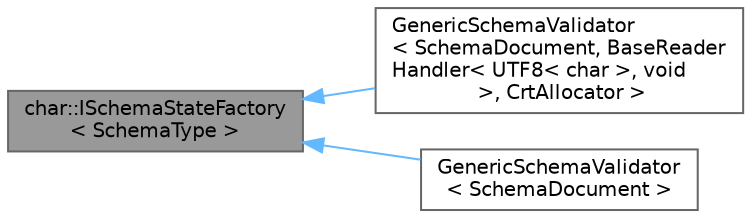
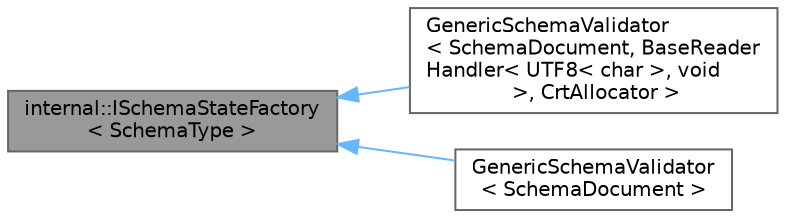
(155, 121) -> (173, 121)
